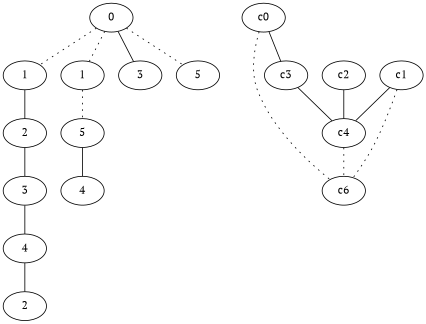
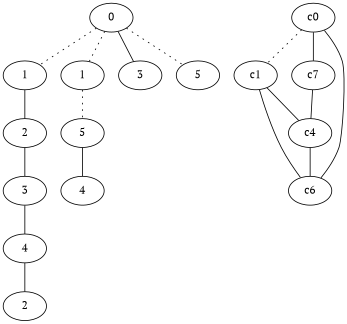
none -> (285, 46)
(286, 75) -> (313, 75)
(344, 75) -> none
(270, 115) -> (344, 104)
(379, 135) -> (276, 136)
(344, 162) -> (310, 162)
